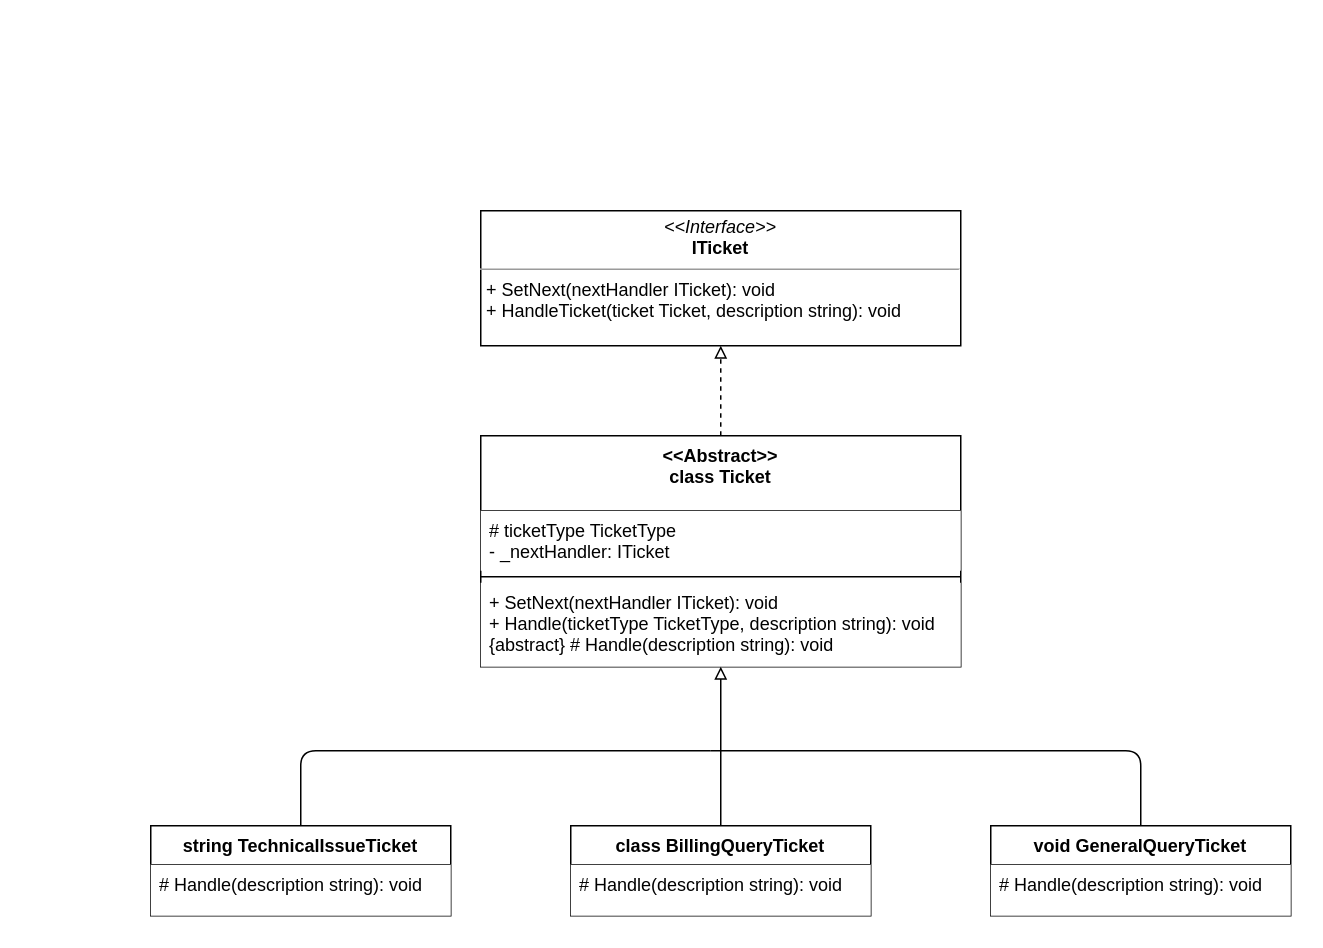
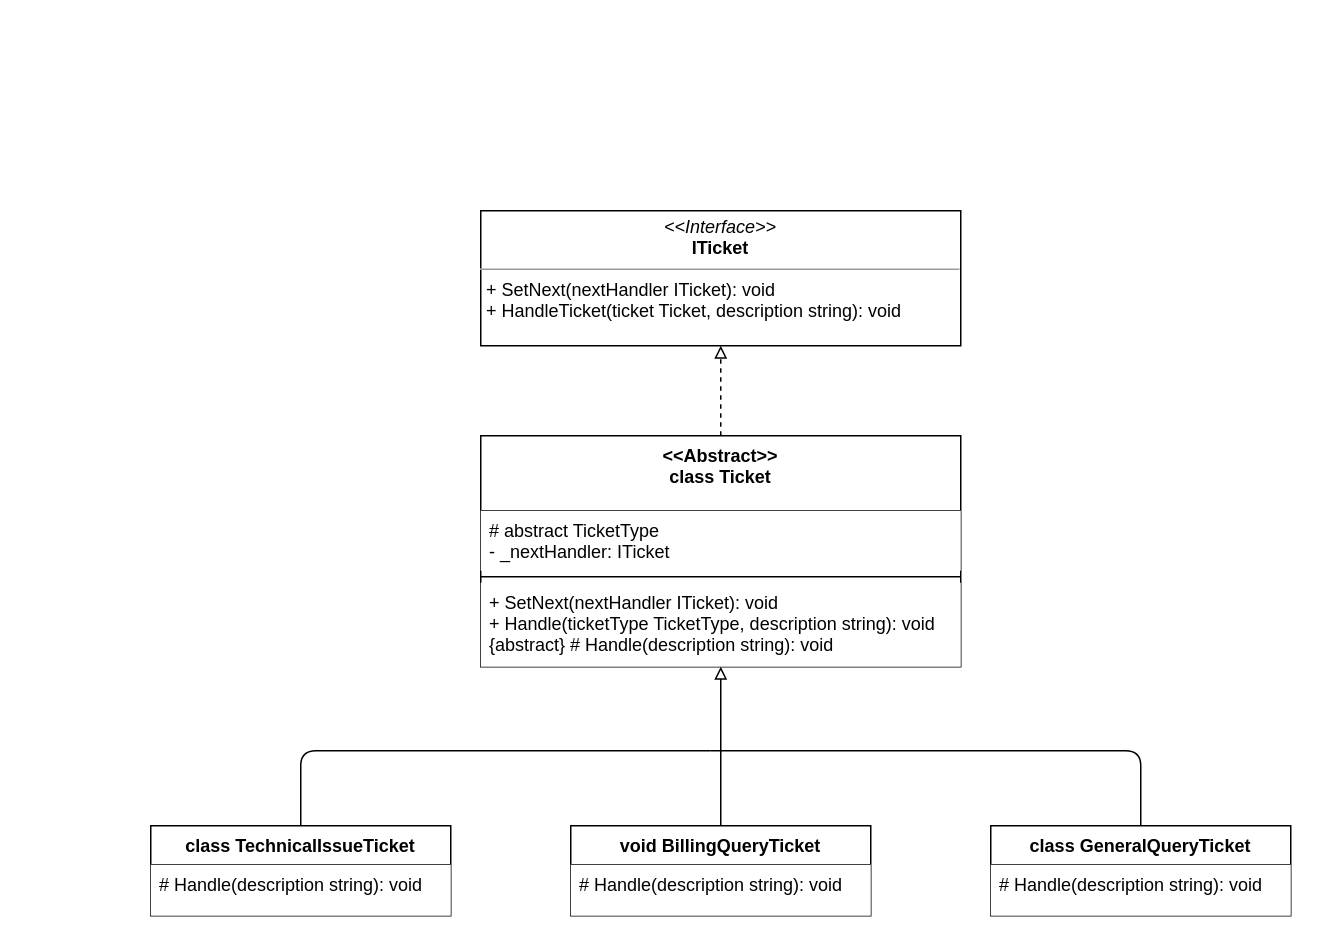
(596, 531) -> (588, 531)
(300, 846) -> (300, 846)
(720, 846) -> (720, 846)
(1140, 846) -> (1140, 846)
